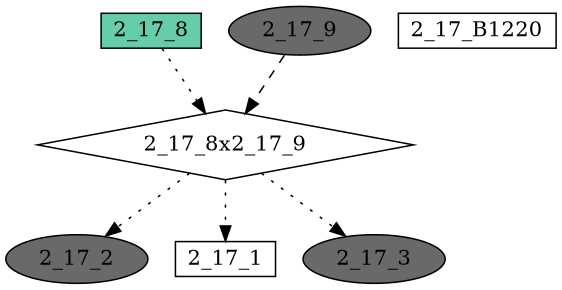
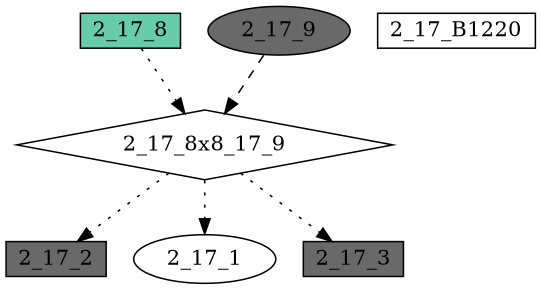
(225, 145) -> (205, 145)
(77, 259) -> (56, 259)
(225, 259) -> (205, 259)
(374, 259) -> (353, 259)
